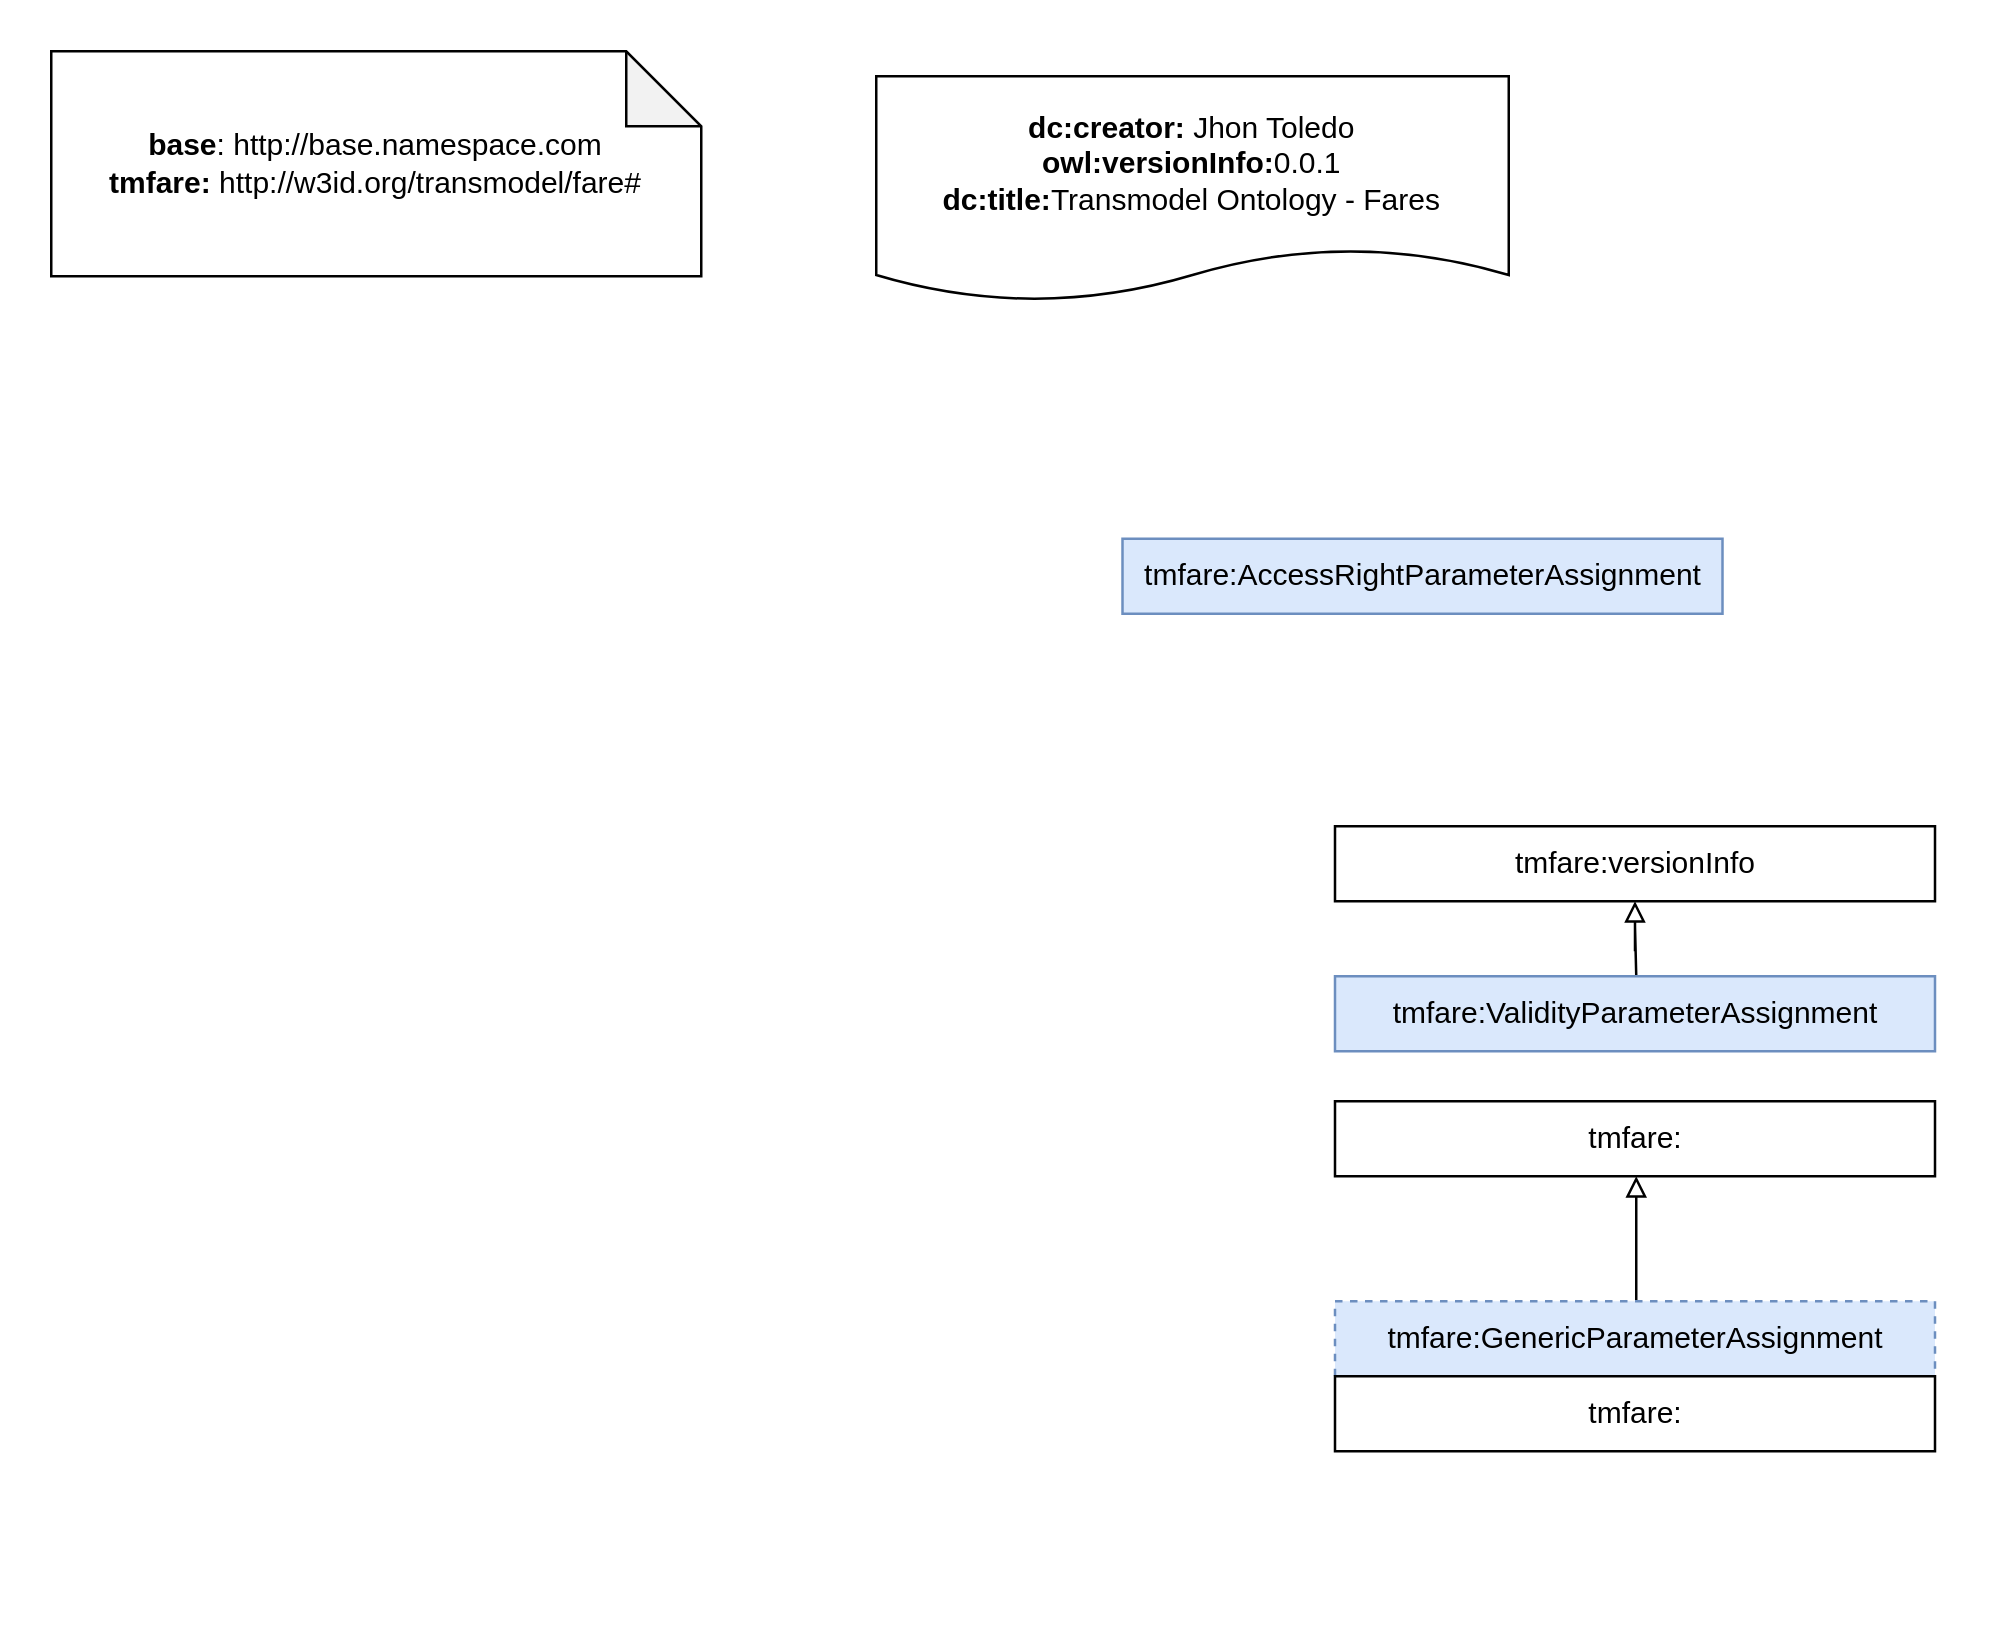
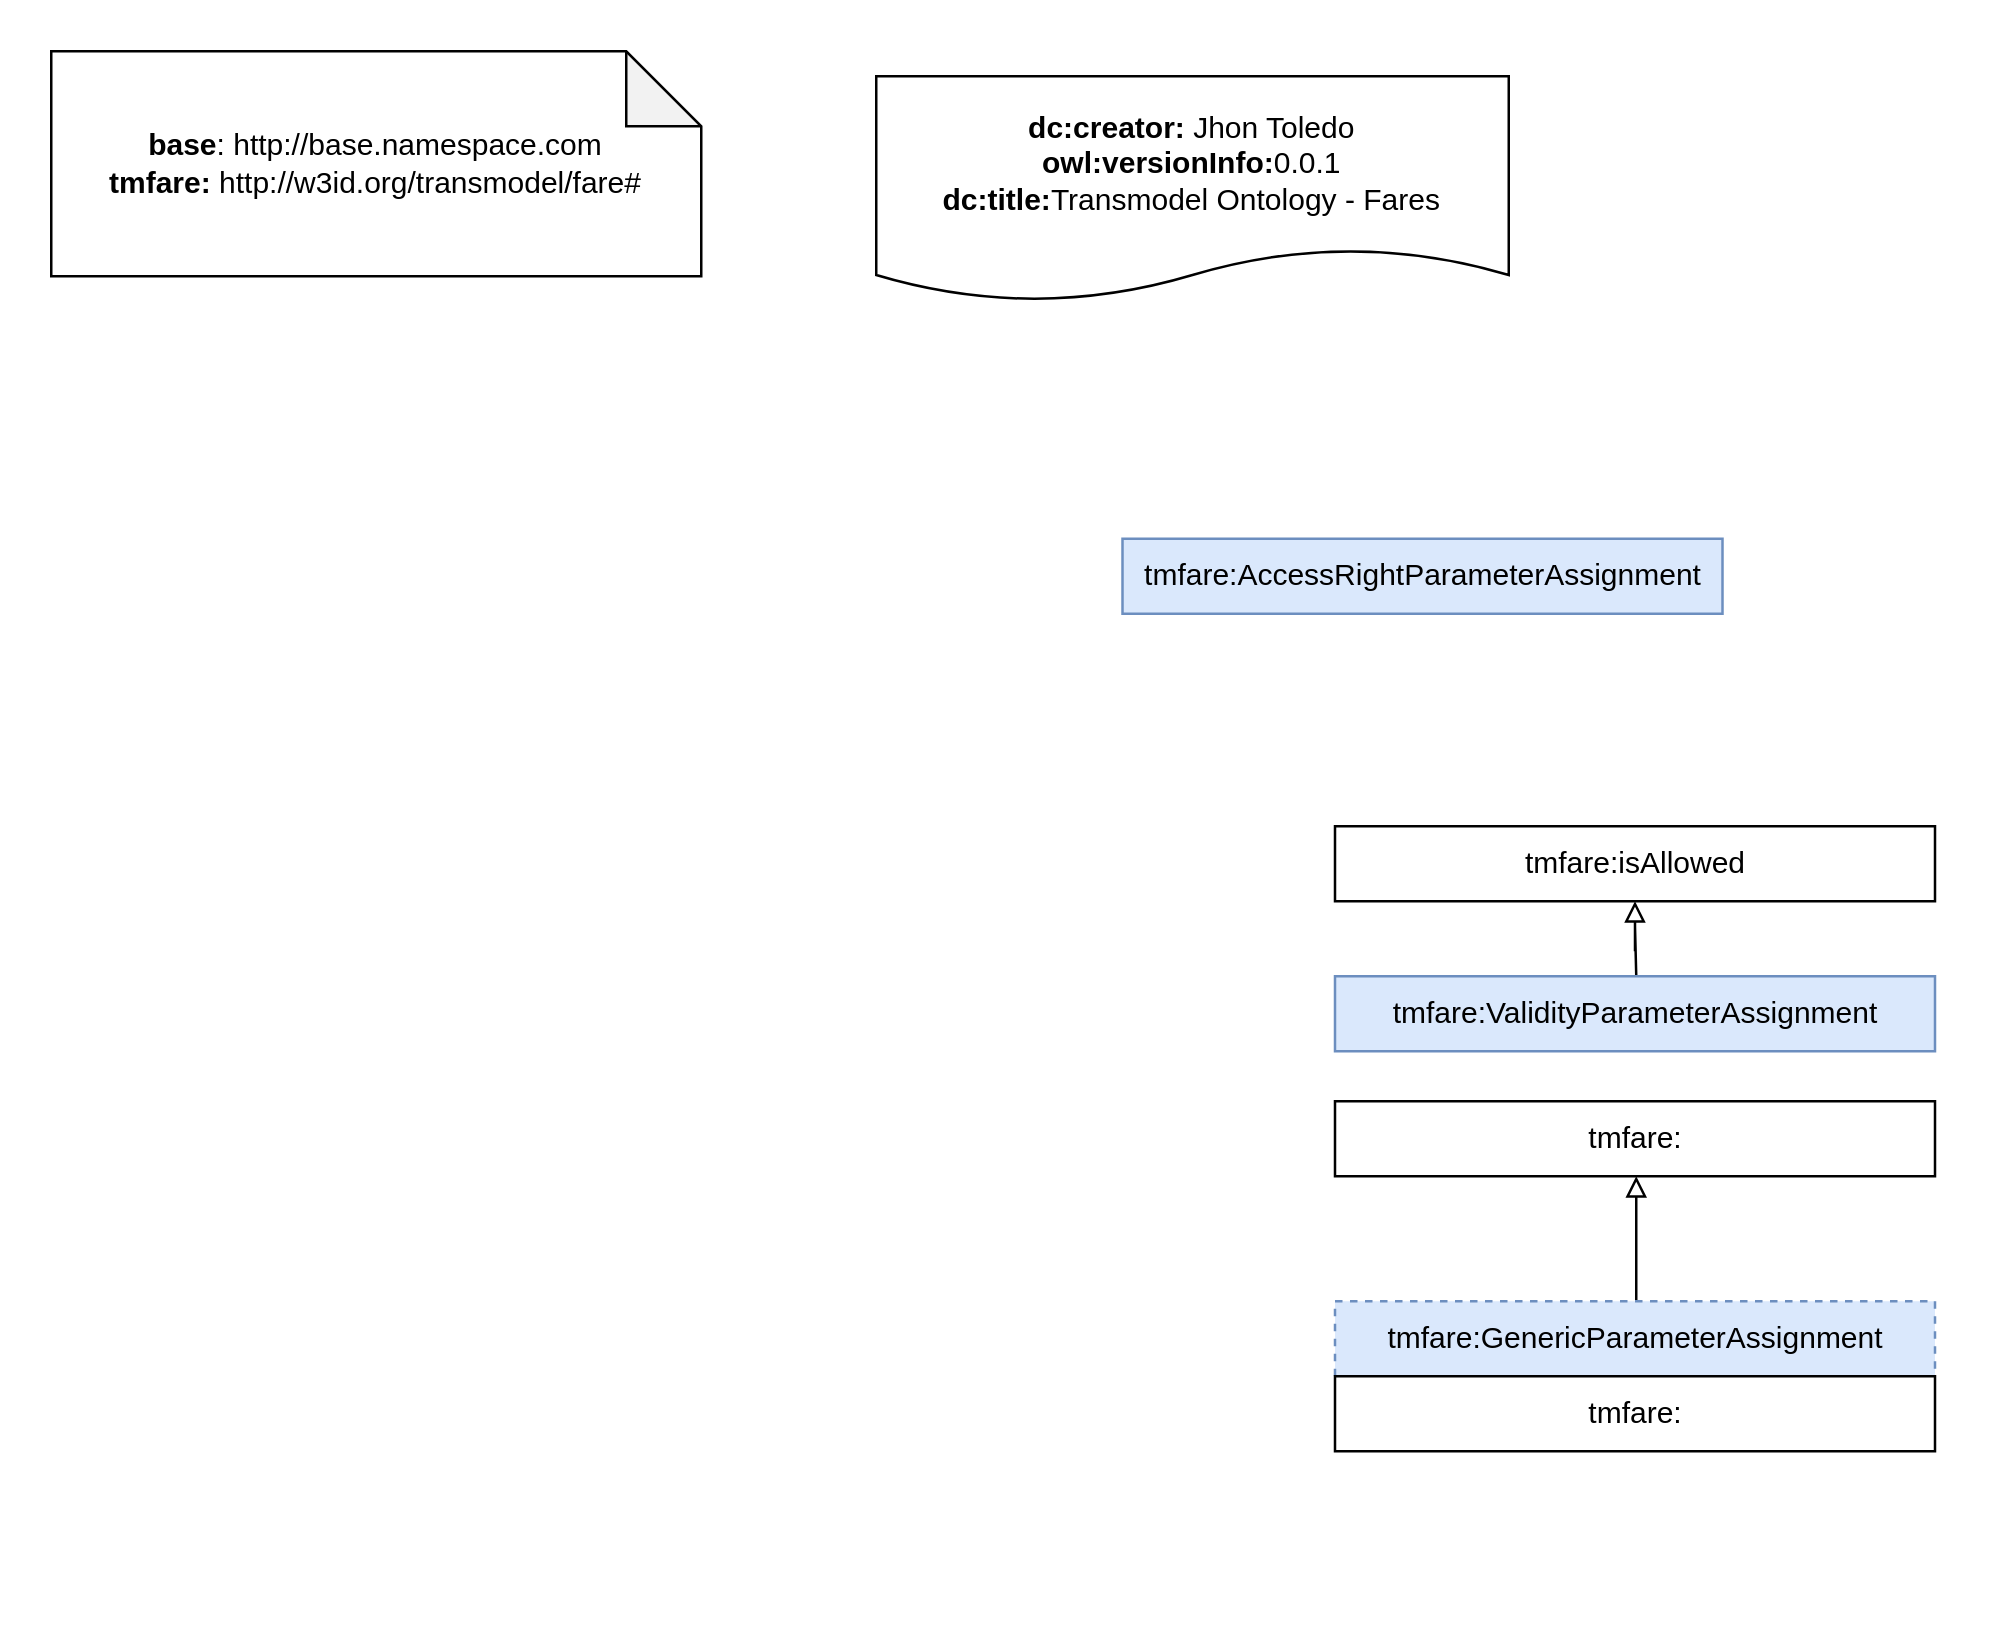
(1636, 864) -> (1636, 864)
